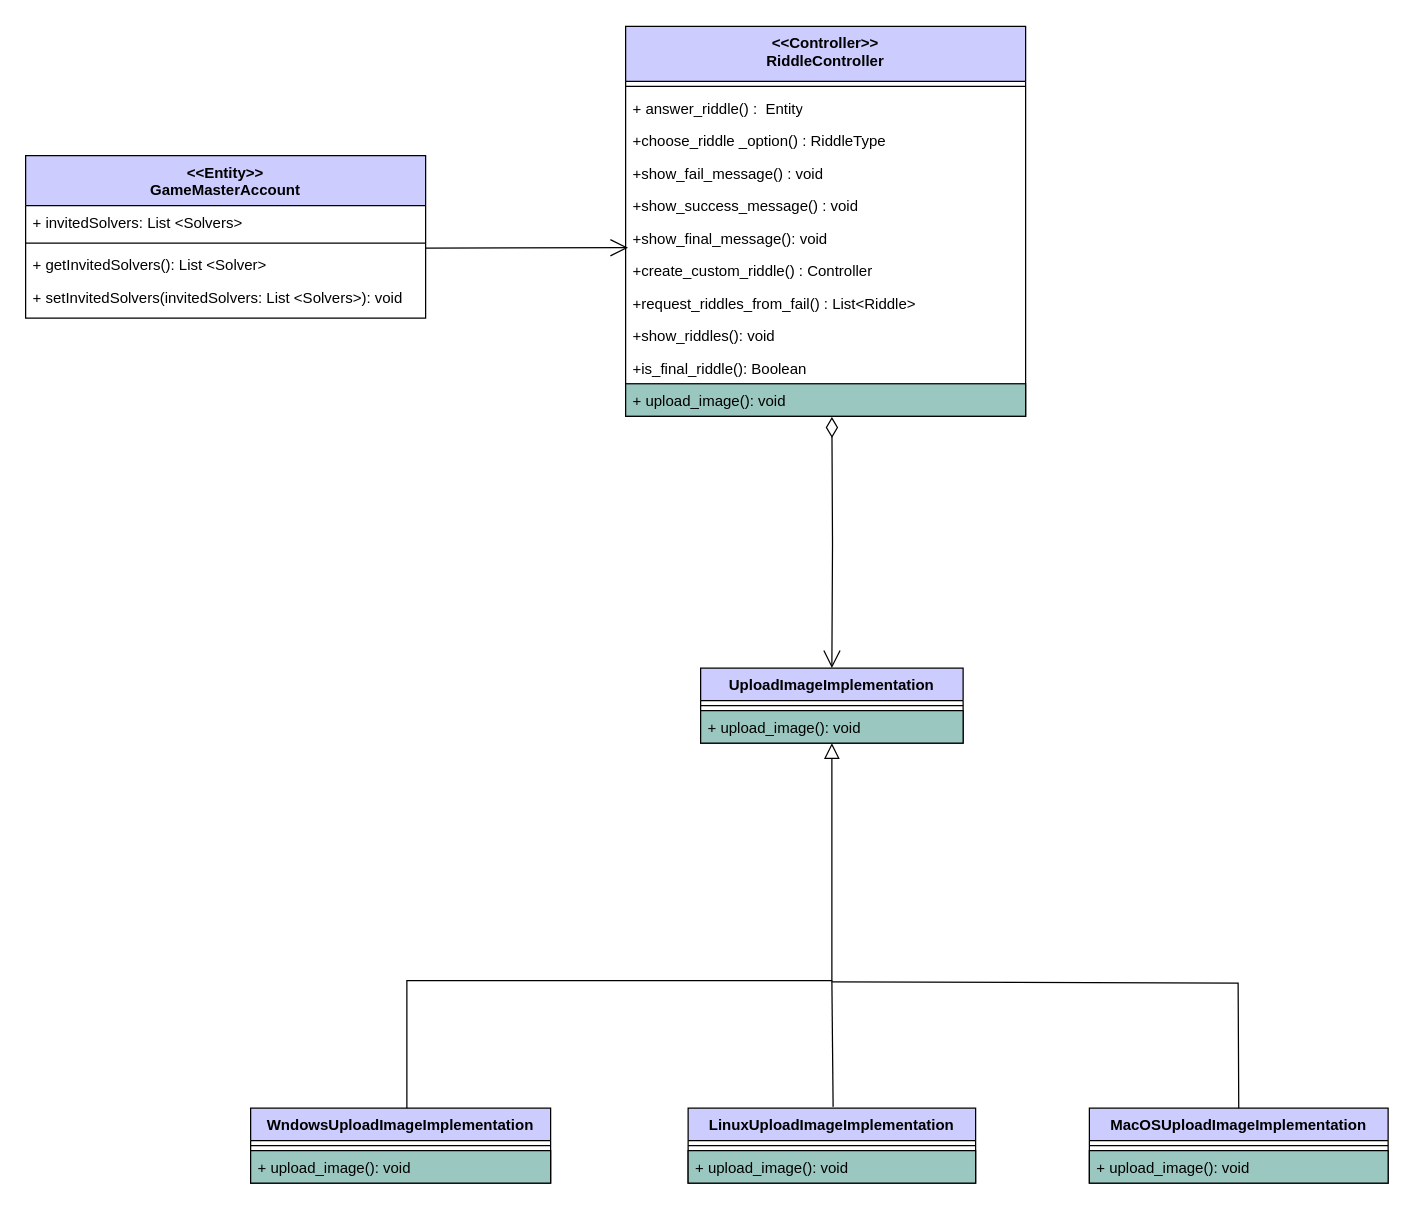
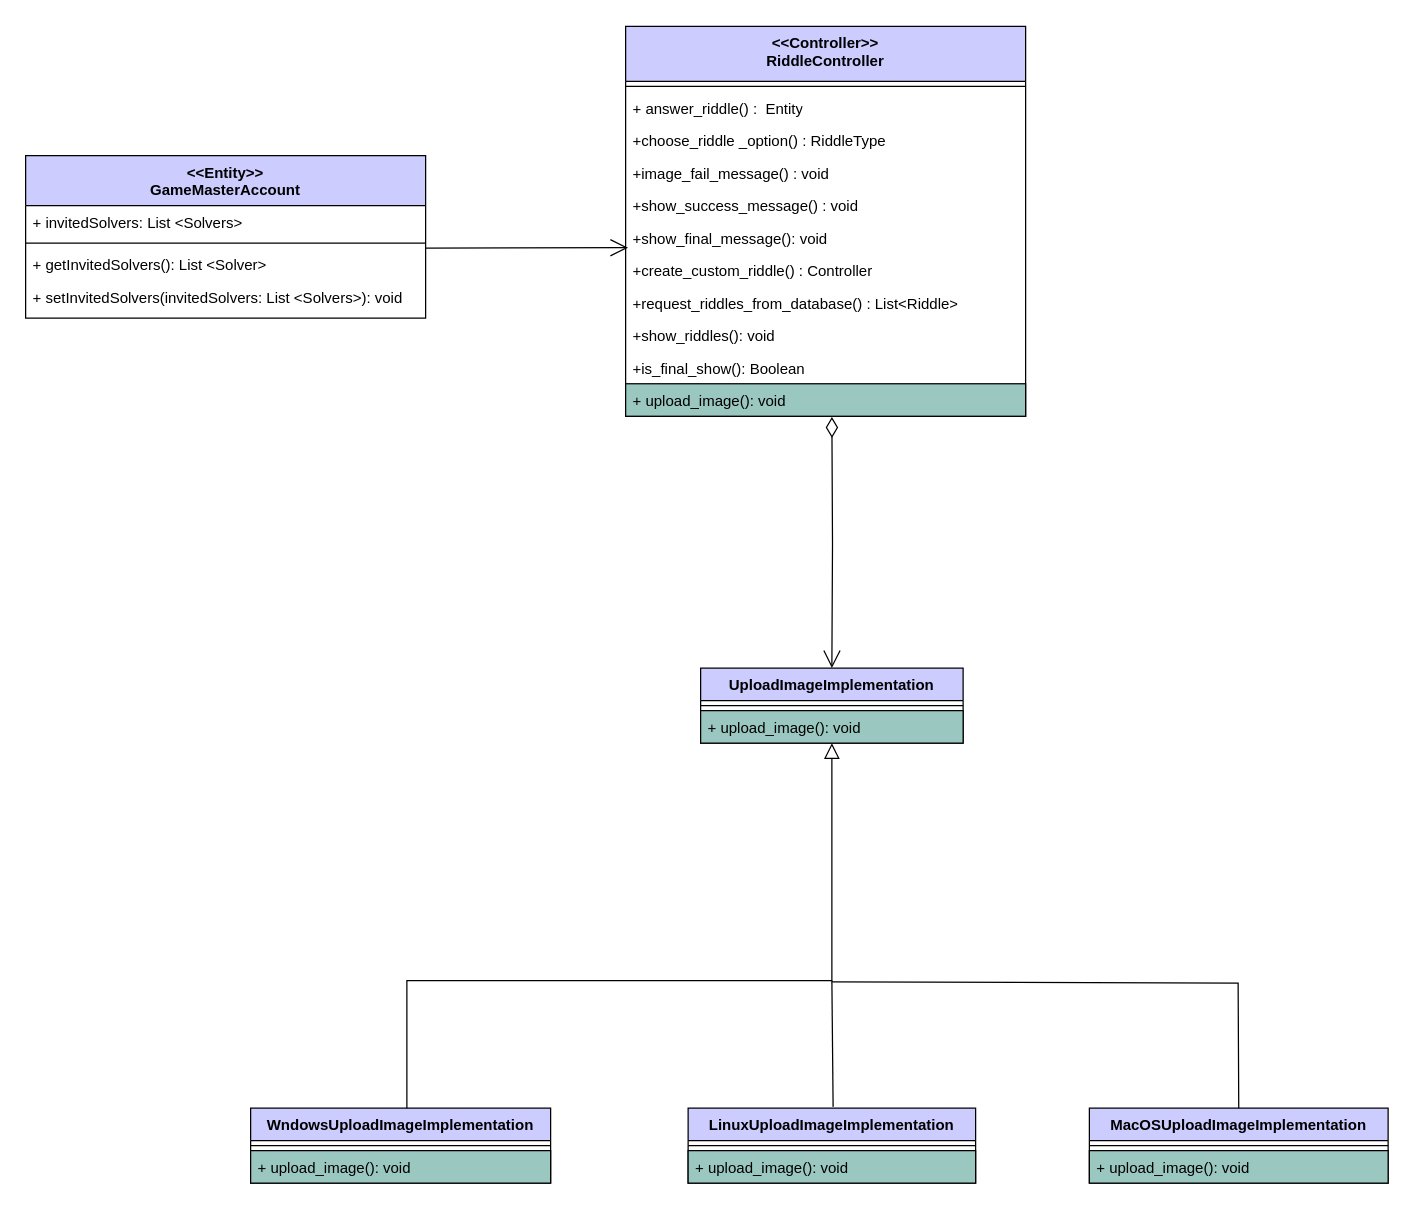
(735, 175) -> (737, 175)
(794, 305) -> (815, 305)
(731, 370) -> (726, 370)
